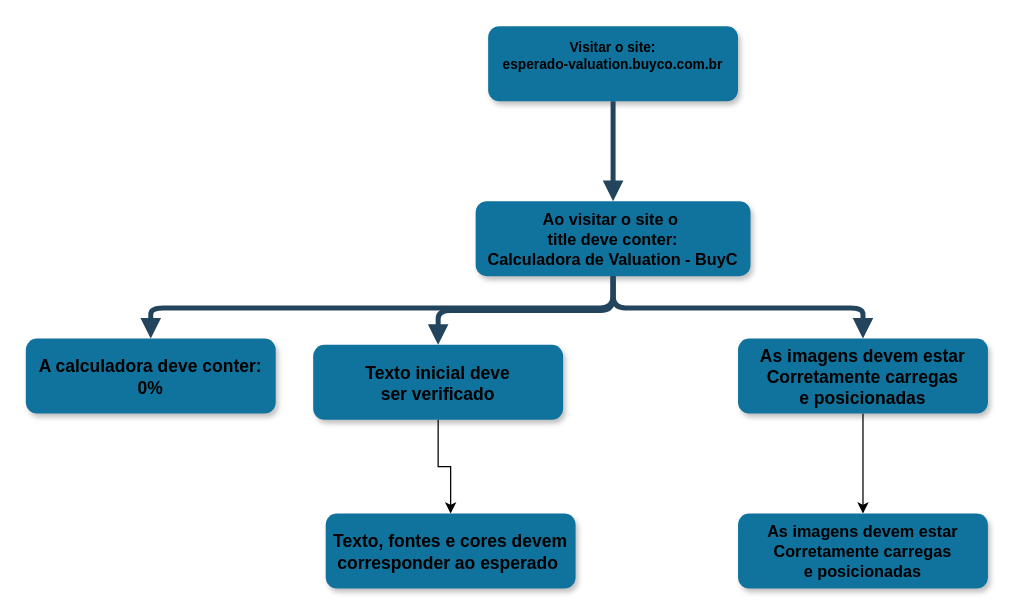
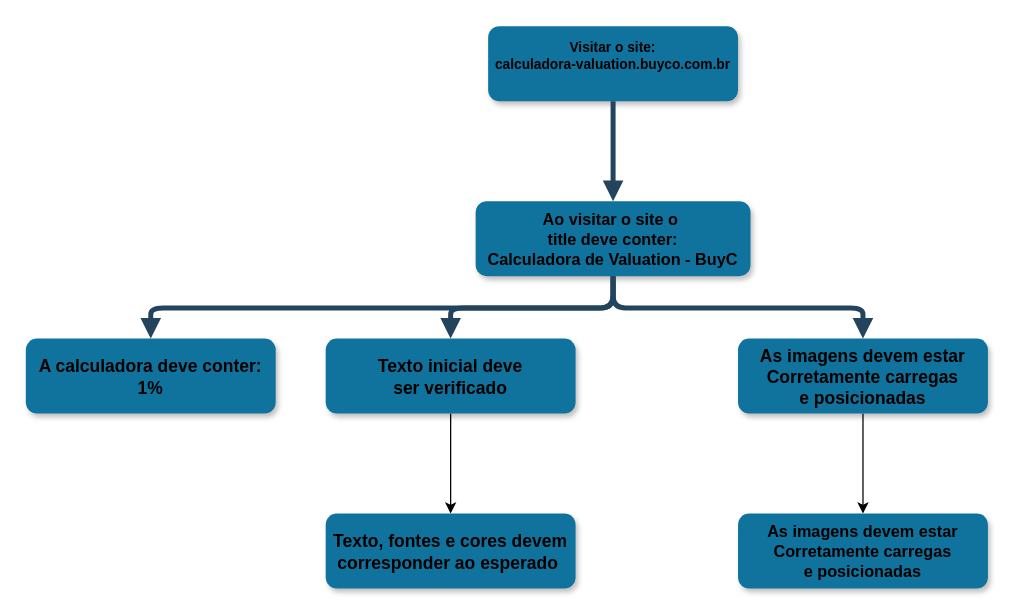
(613, 48) -> (613, 48)
(150, 367) -> (150, 367)
(438, 383) -> (451, 376)
